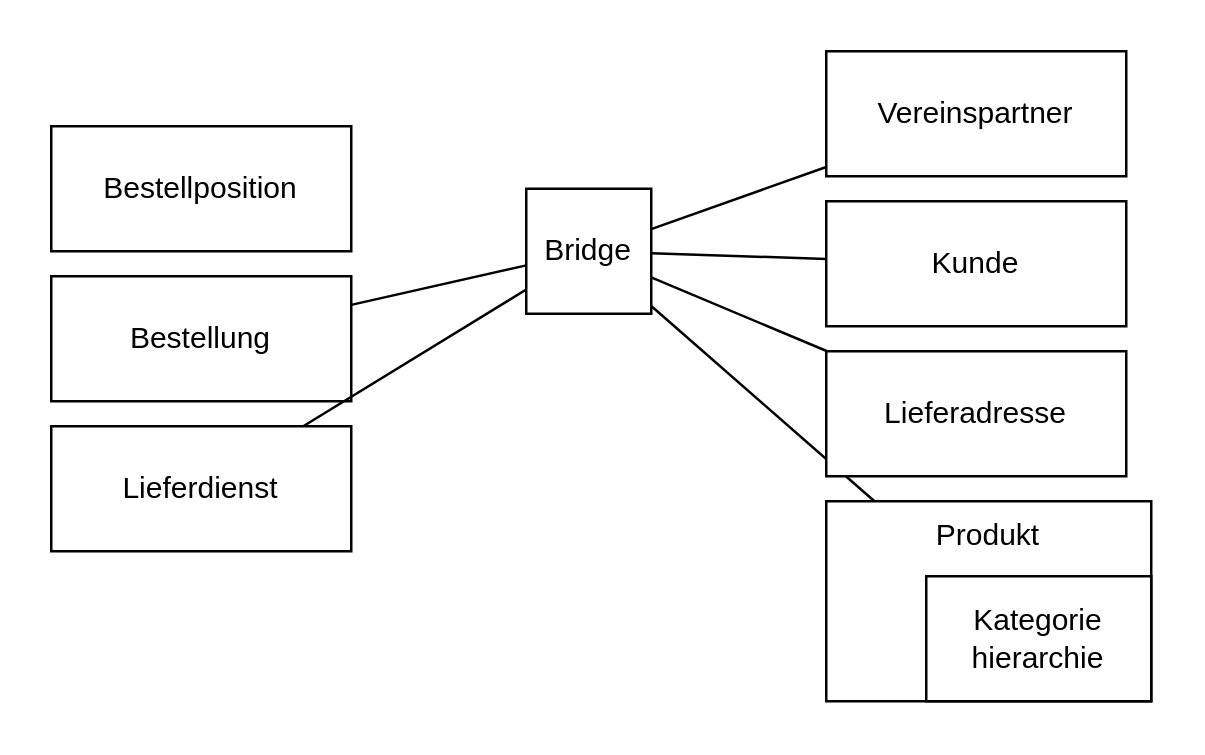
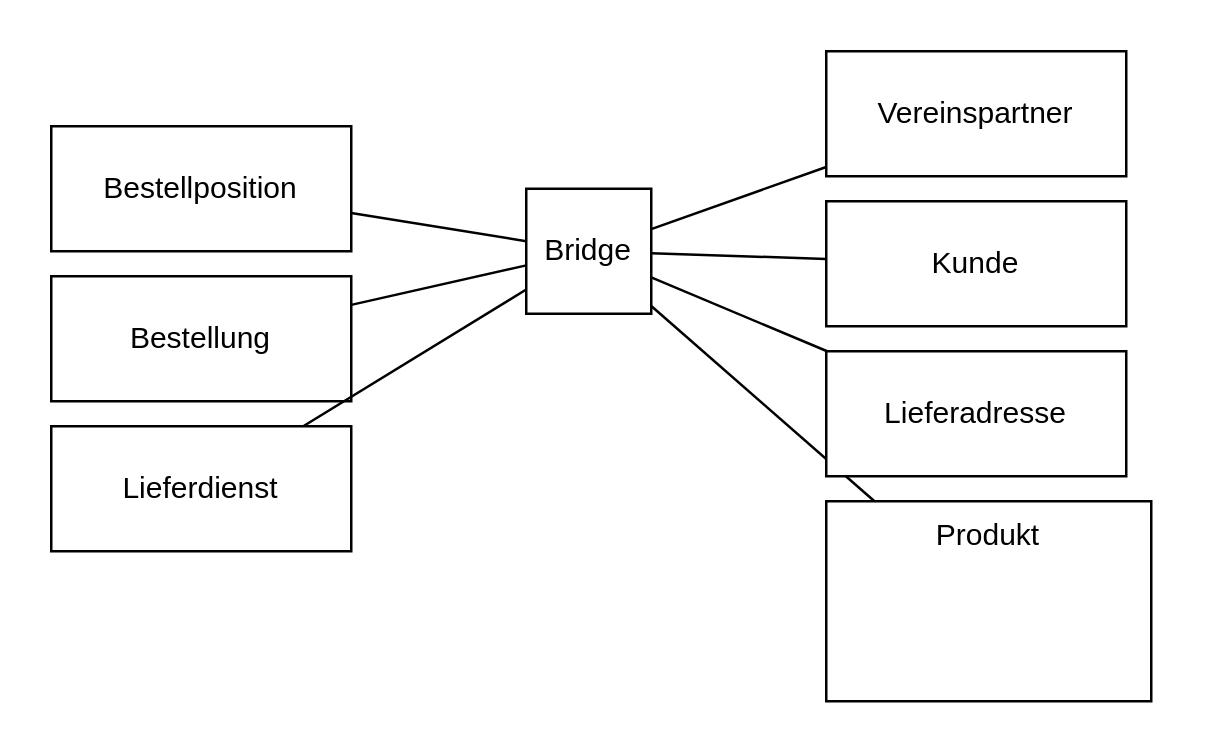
none -> (438, 227)
(1039, 639) -> none
